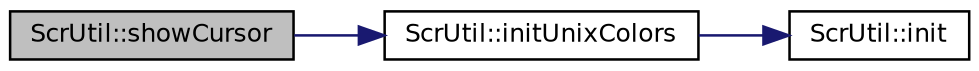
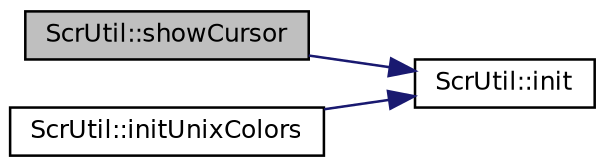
(326, 35) -> (349, 61)
